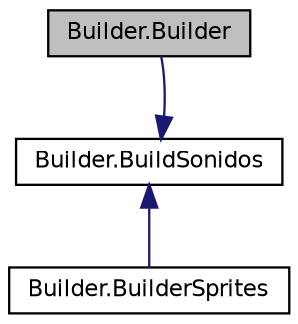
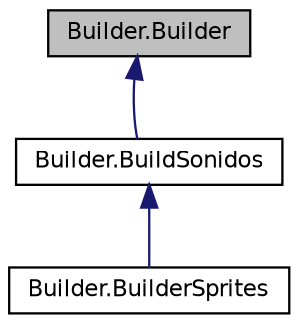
(164, 86) -> (134, 109)
